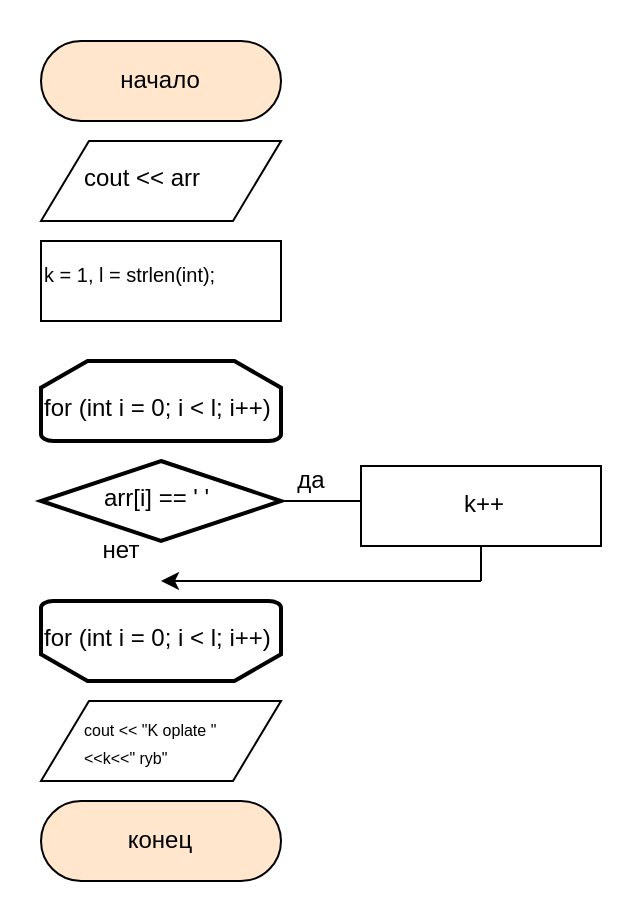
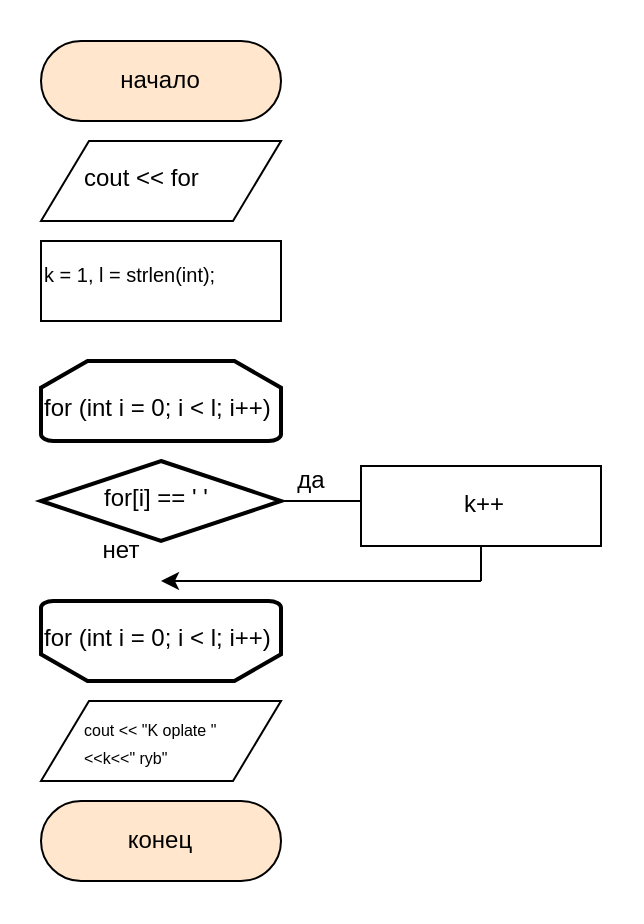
(153, 179) -> (153, 179)
(174, 499) -> (174, 499)
